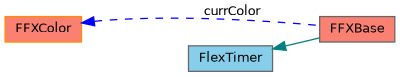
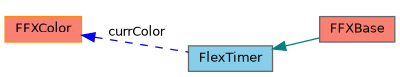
(207, 19) -> (142, 45)
